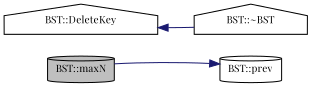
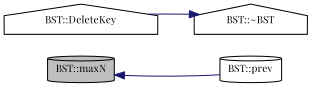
(181, 28) -> (169, 14)
(162, 63) -> (172, 76)
